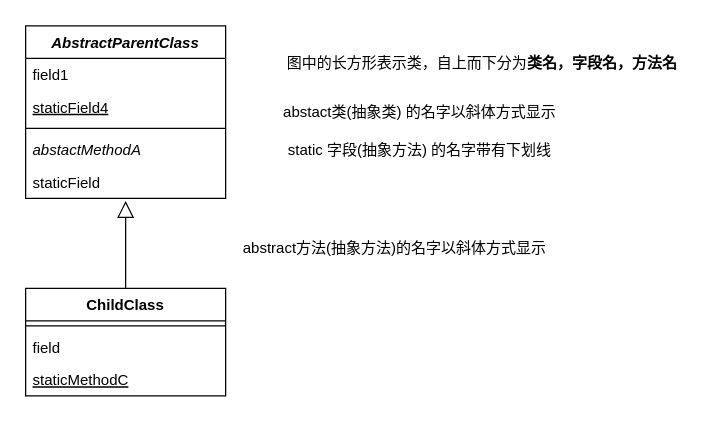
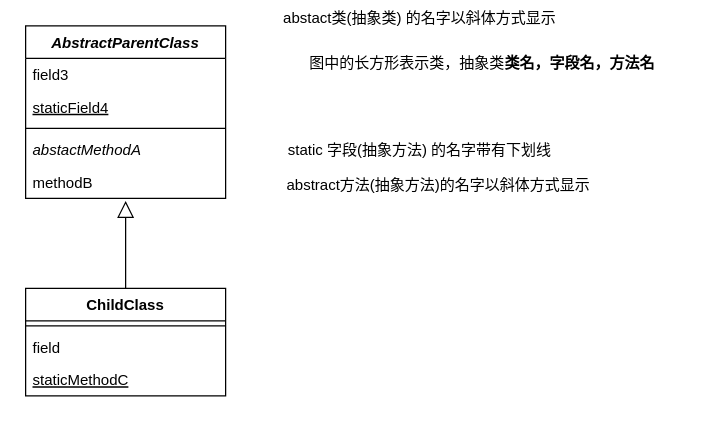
(483, 63) -> (483, 63)
(54, 75) -> (54, 75)
(419, 112) -> (419, 18)
(73, 183) -> (62, 183)
(394, 248) -> (438, 186)
